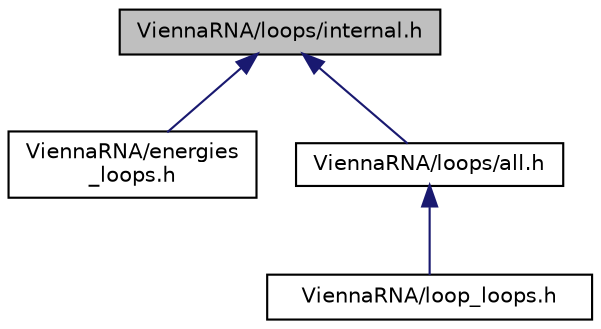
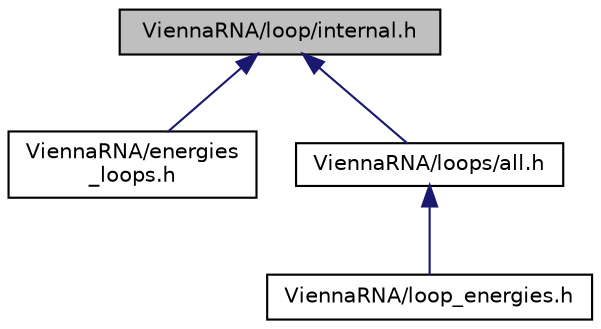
(280, 32) -> (280, 32)
(430, 297) -> (430, 297)
